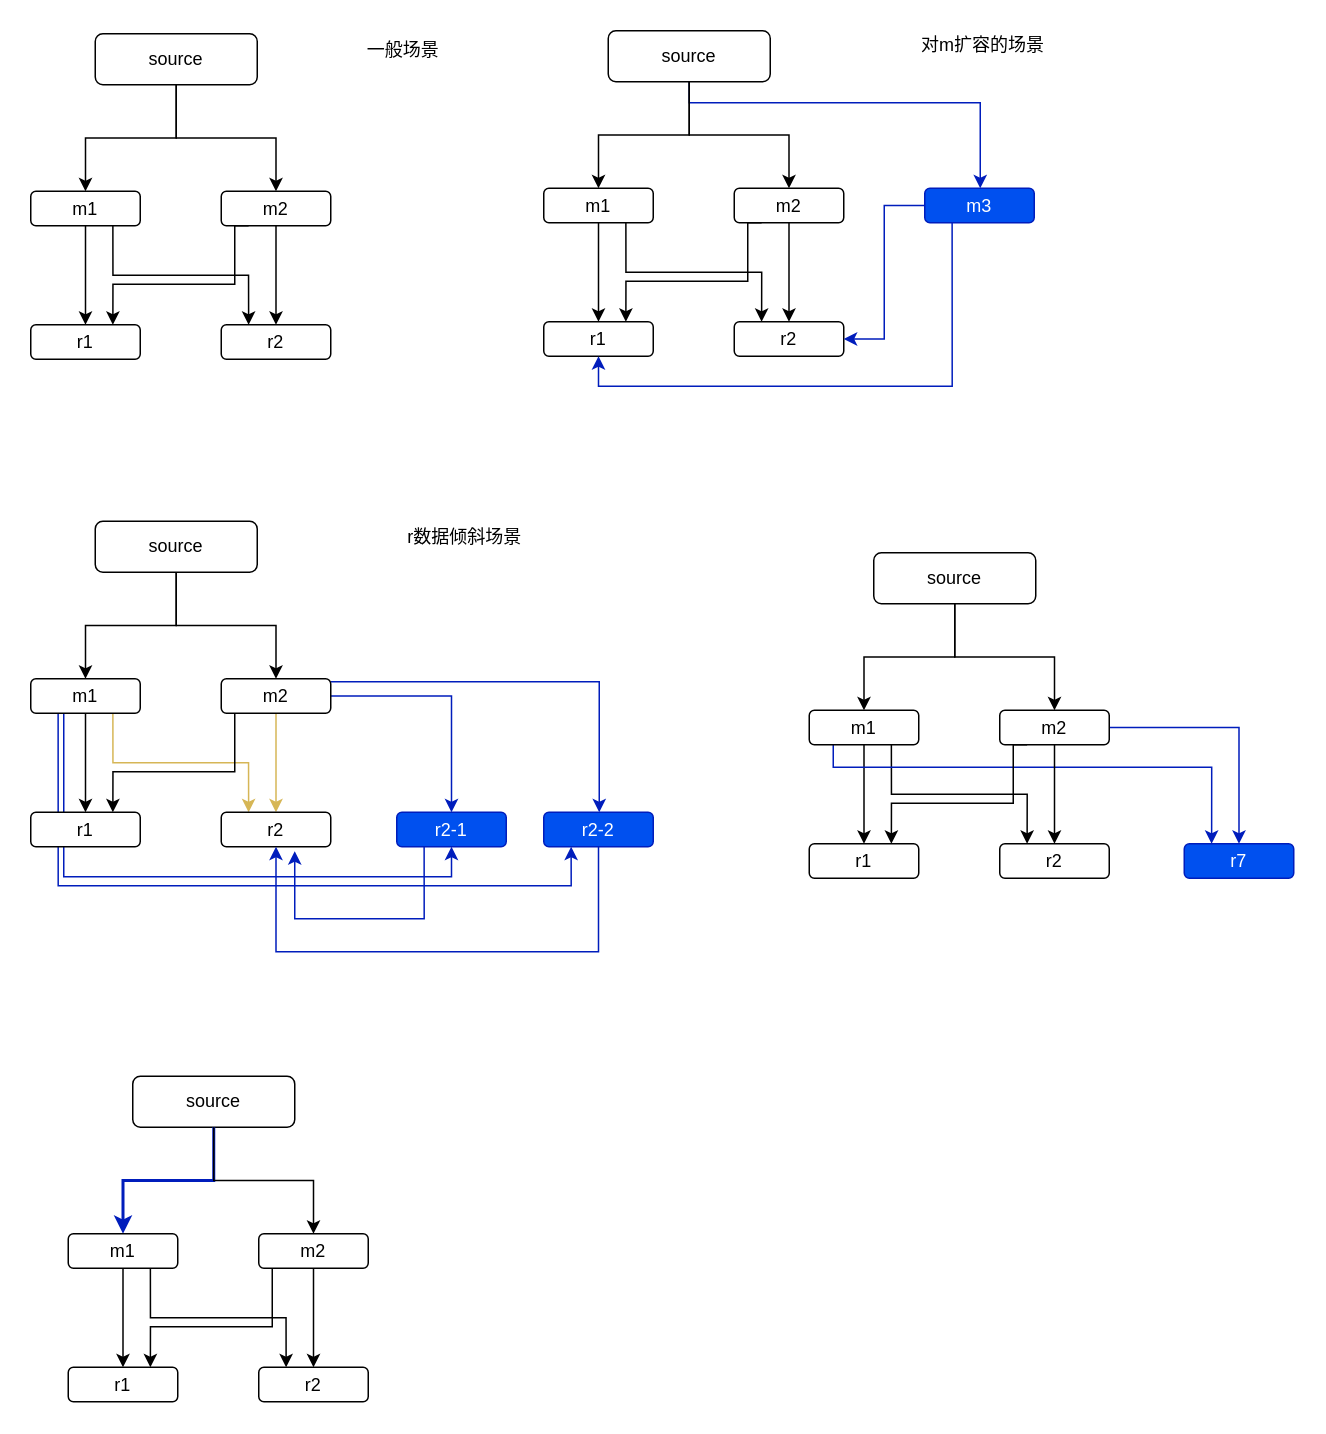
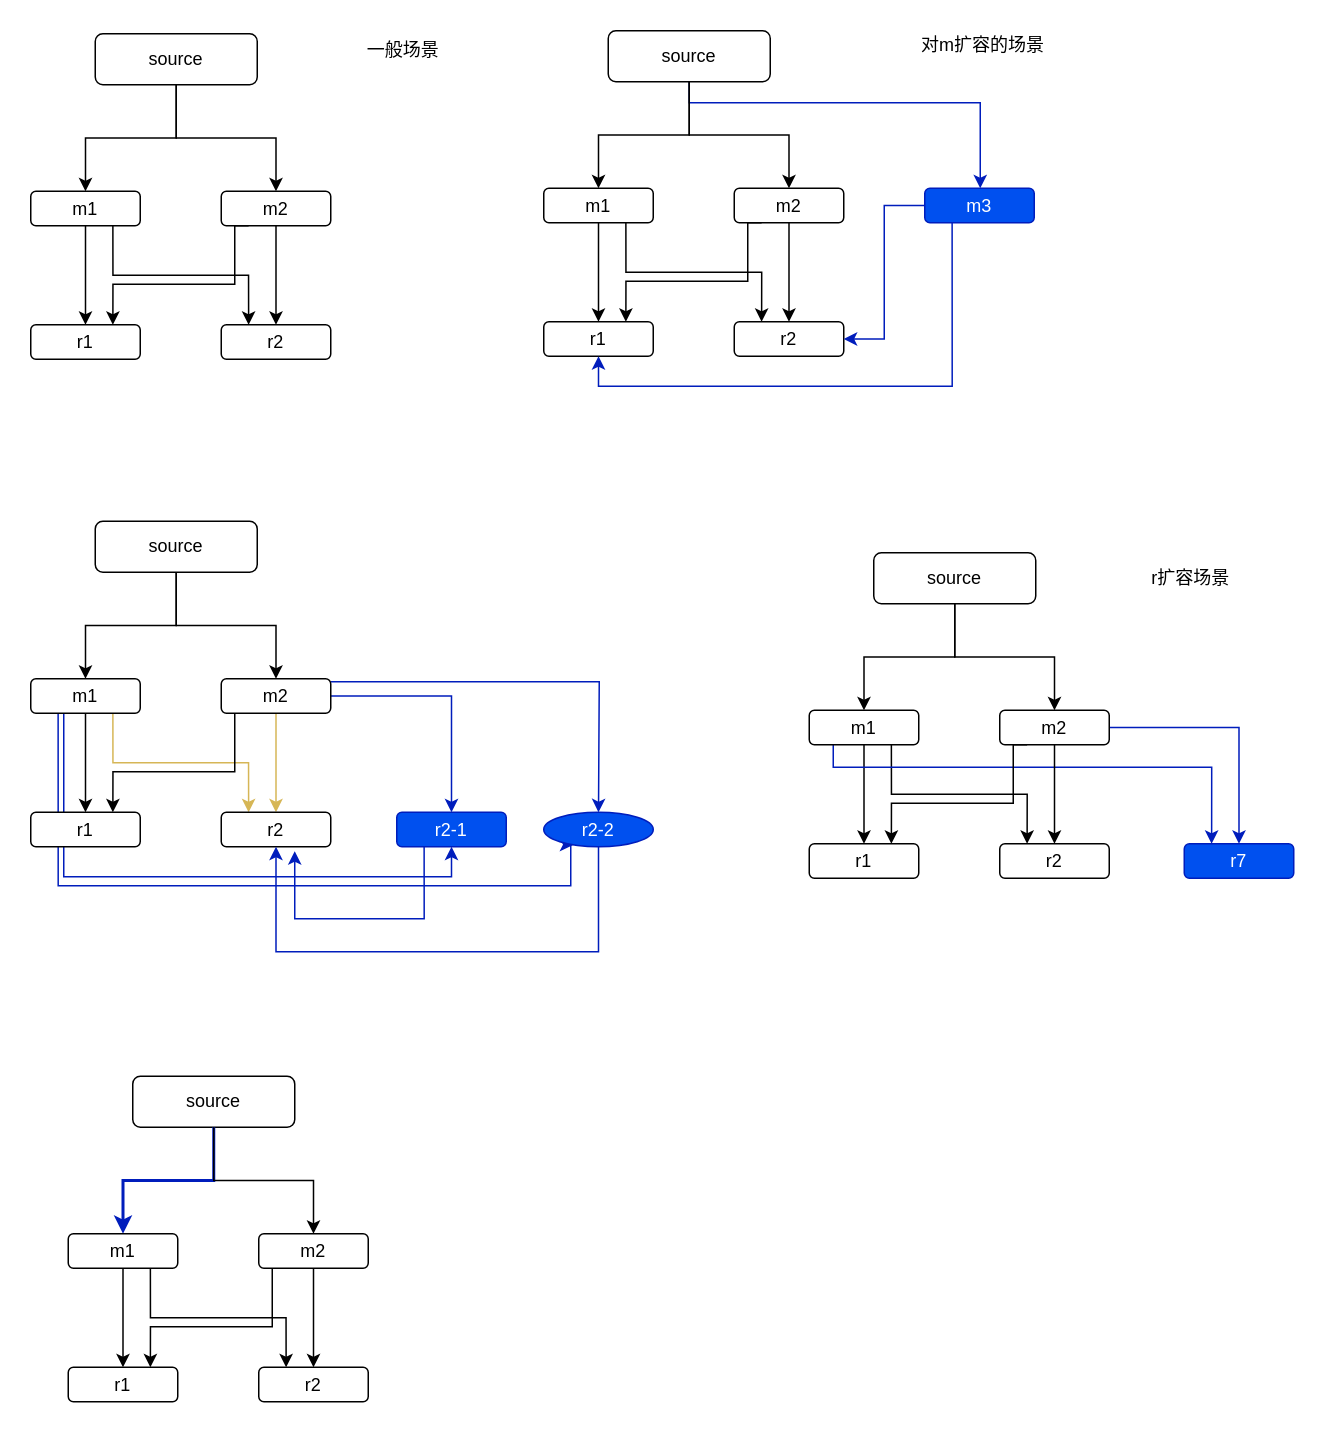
(465, 538) -> none
none -> (1191, 578)
(599, 830) -> (599, 830)
